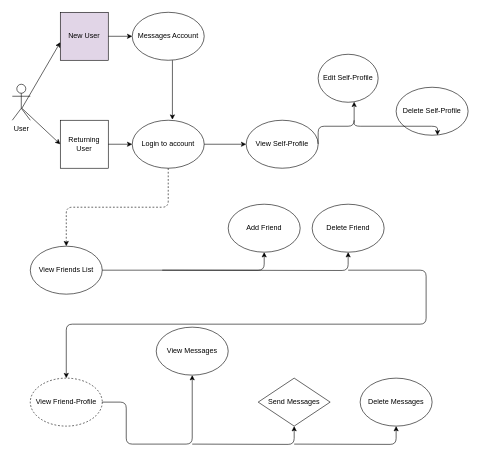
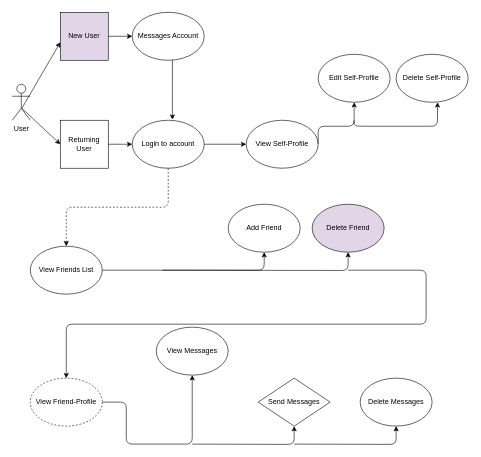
(348, 78) -> (354, 78)
(432, 111) -> (432, 78)
(348, 228) -> (348, 228)
